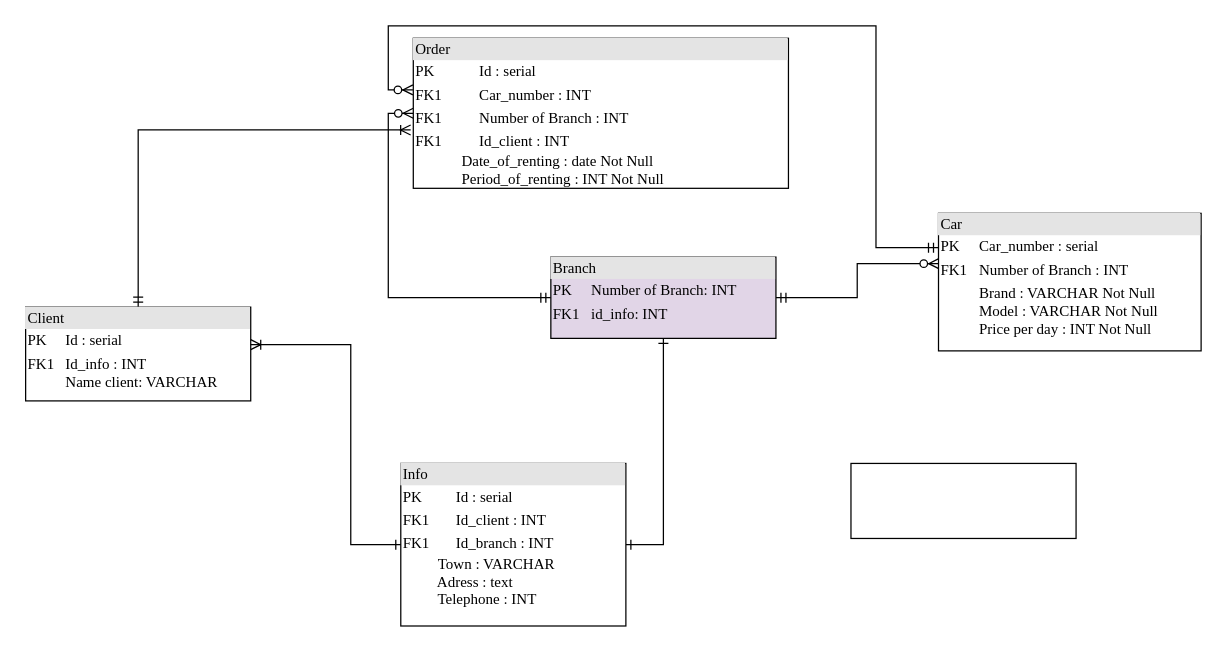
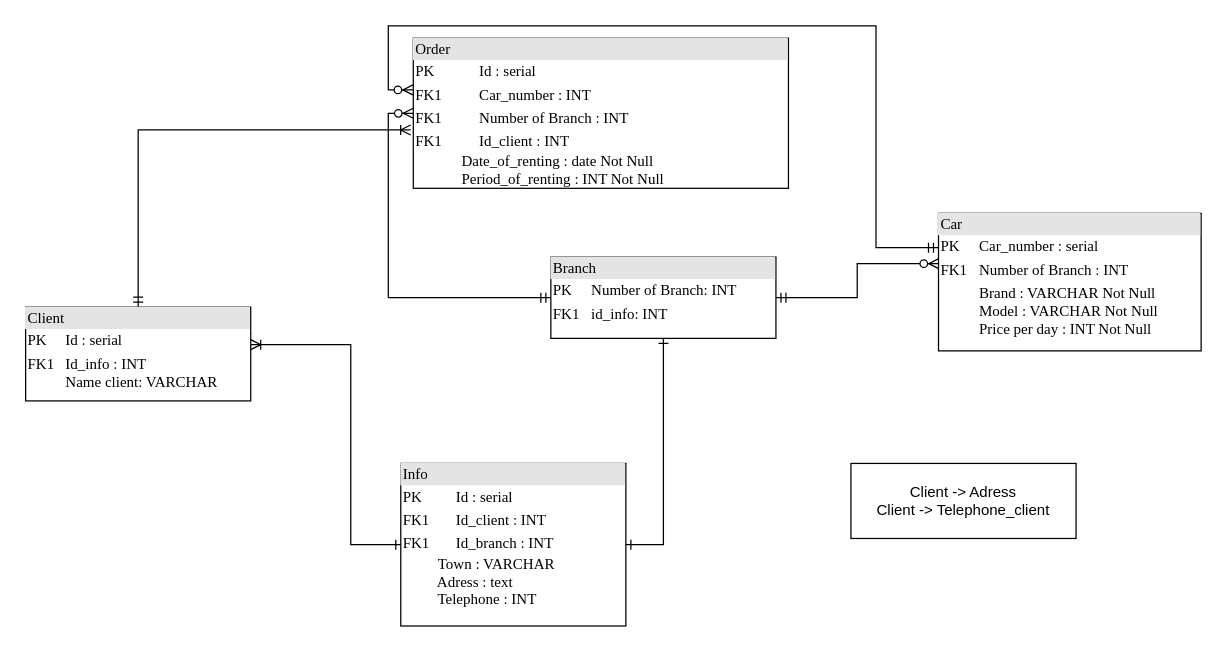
(663, 298) -> (663, 298)
none -> (963, 501)
